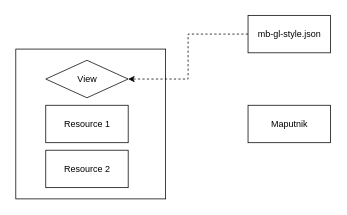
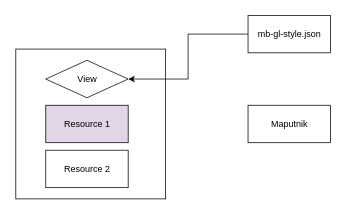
(188, 54) -> (188, 54)
(87, 124) -> (87, 124)
